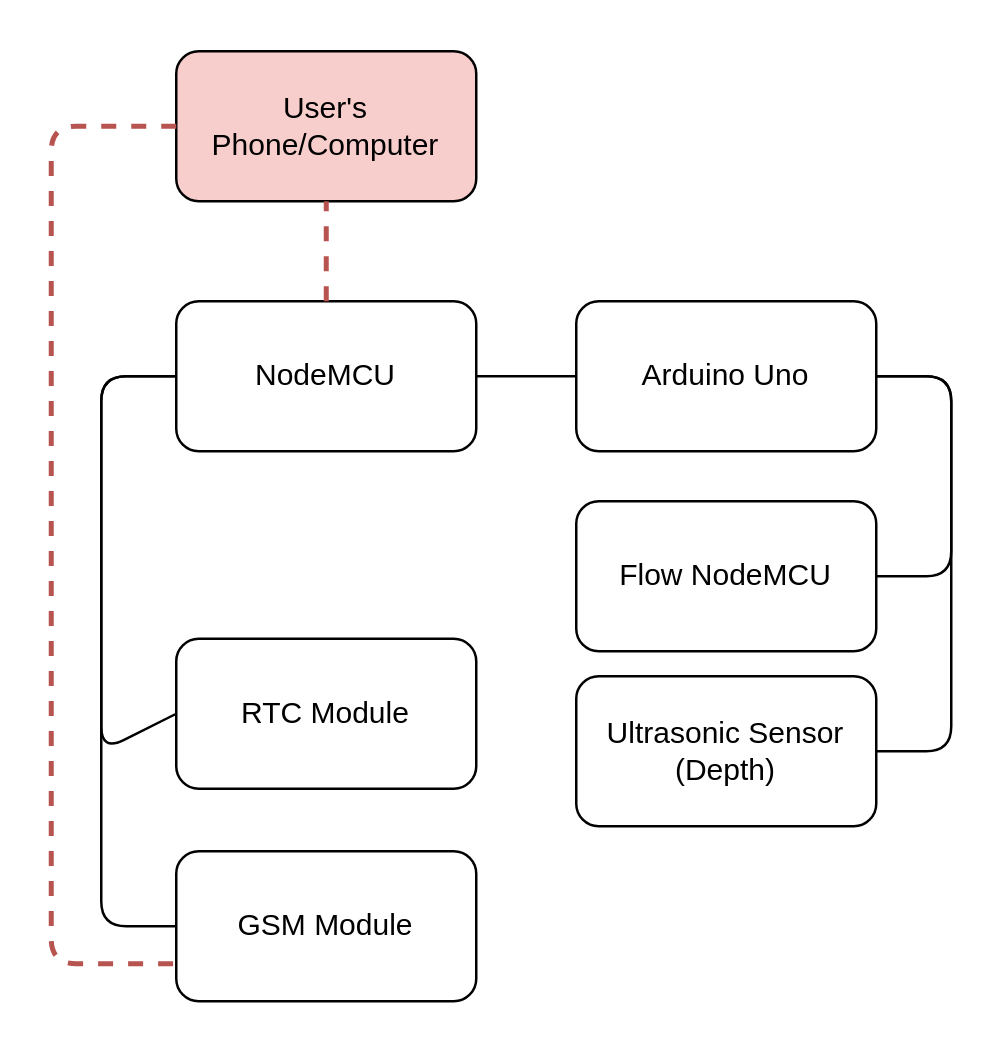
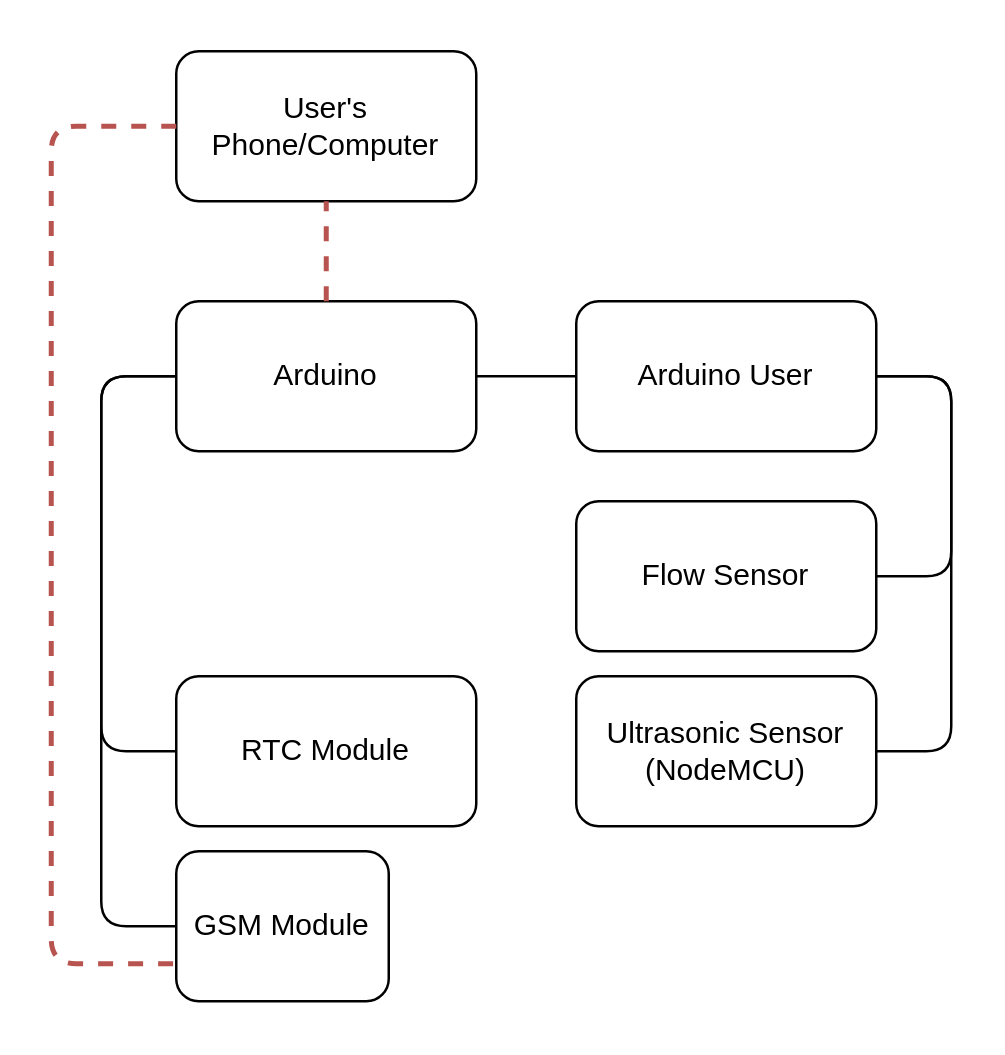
(326, 126) -> (326, 126)
(326, 376) -> (326, 376)
(726, 376) -> (726, 376)
(726, 576) -> (726, 576)
(326, 714) -> (326, 751)
(726, 751) -> (726, 751)
(326, 926) -> (283, 926)
